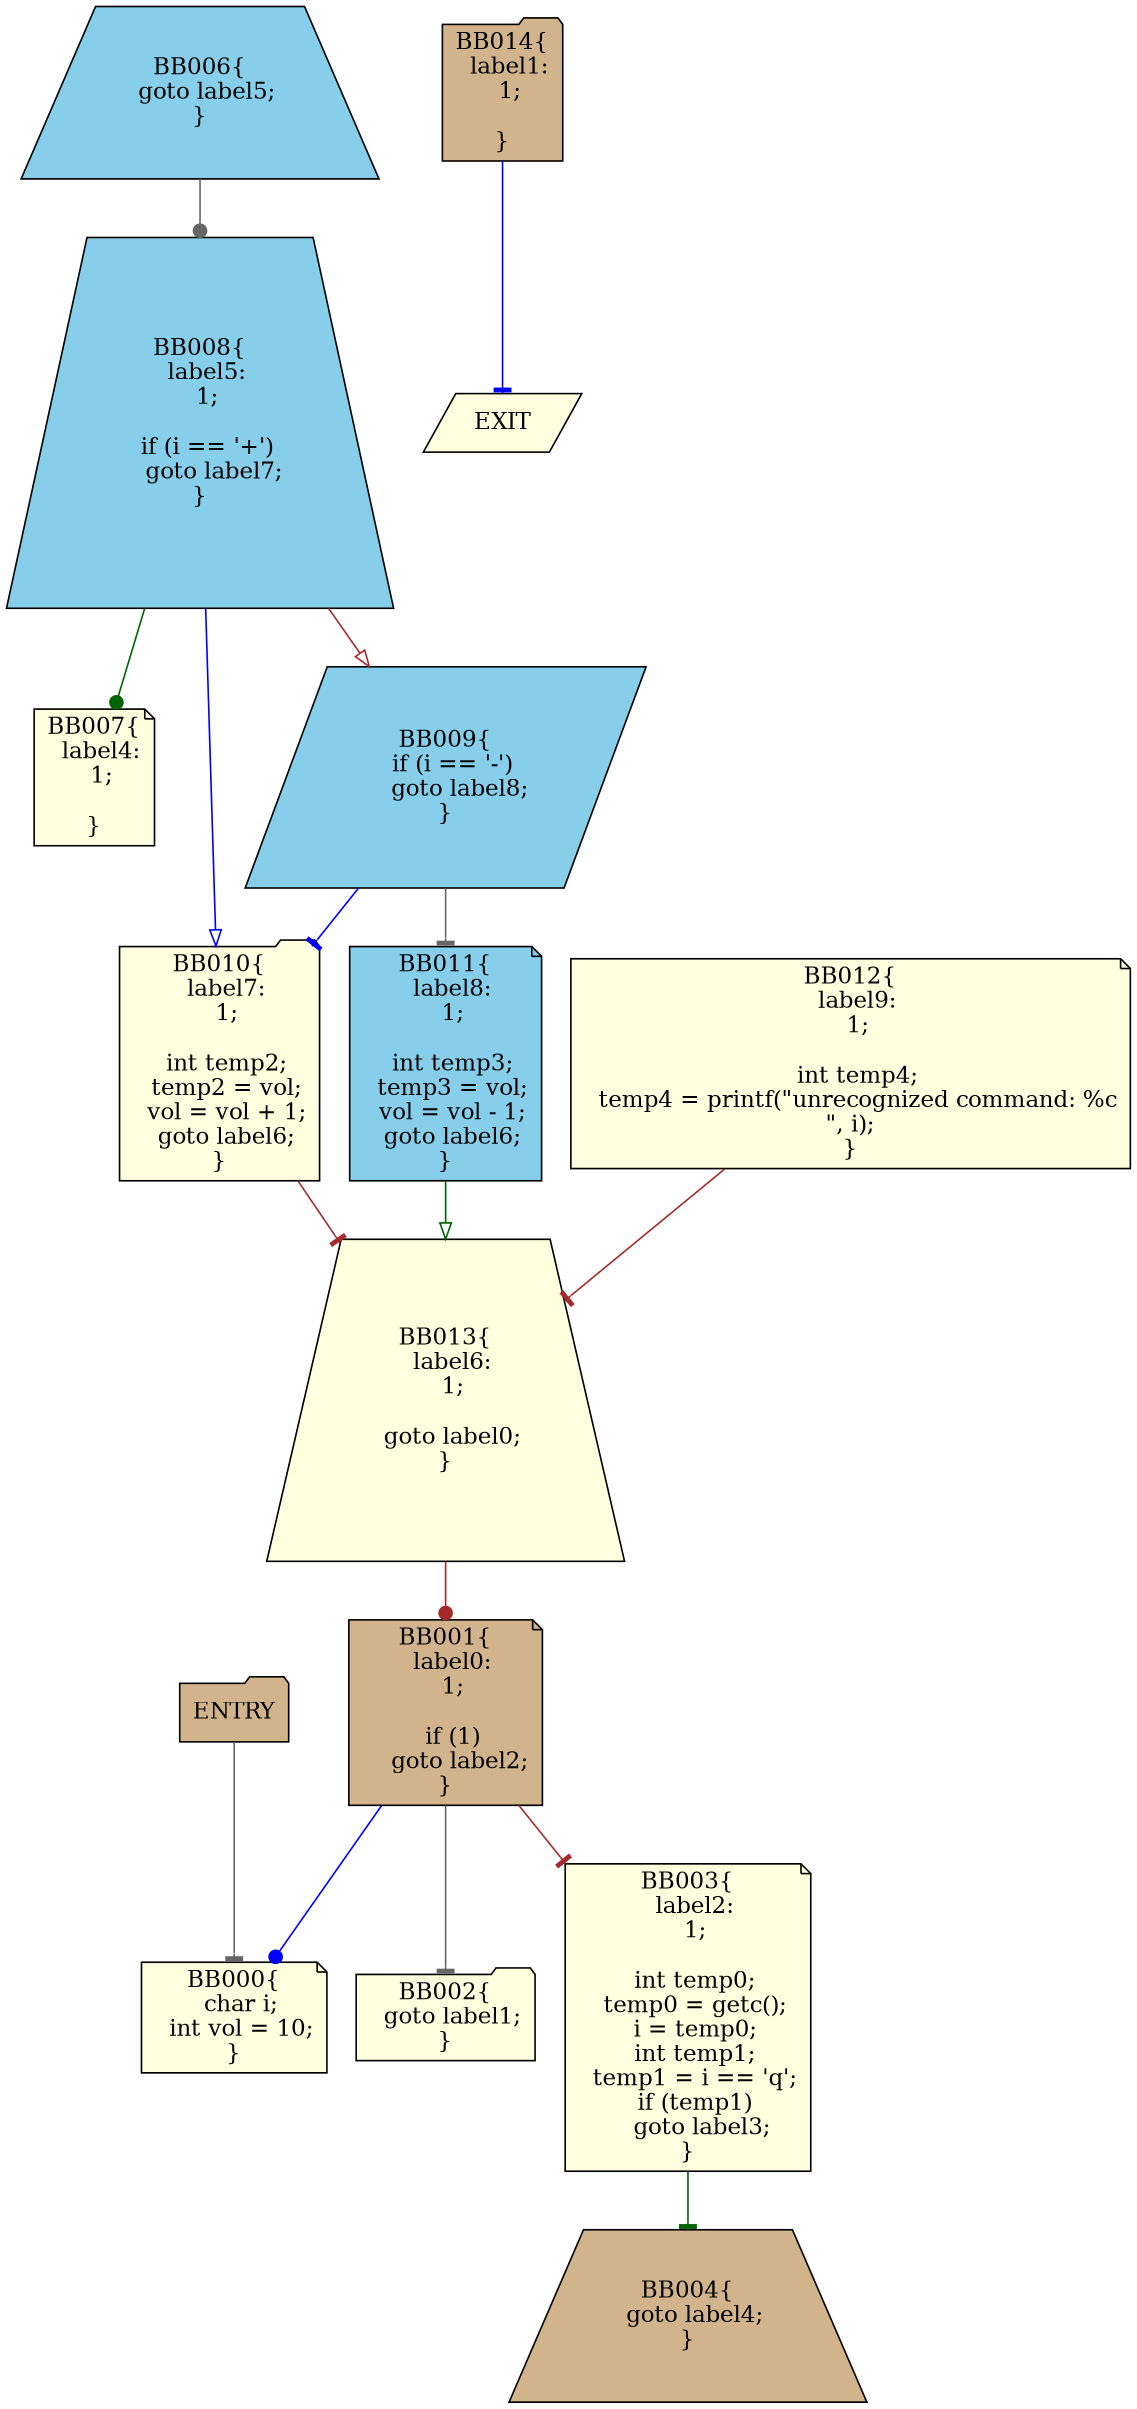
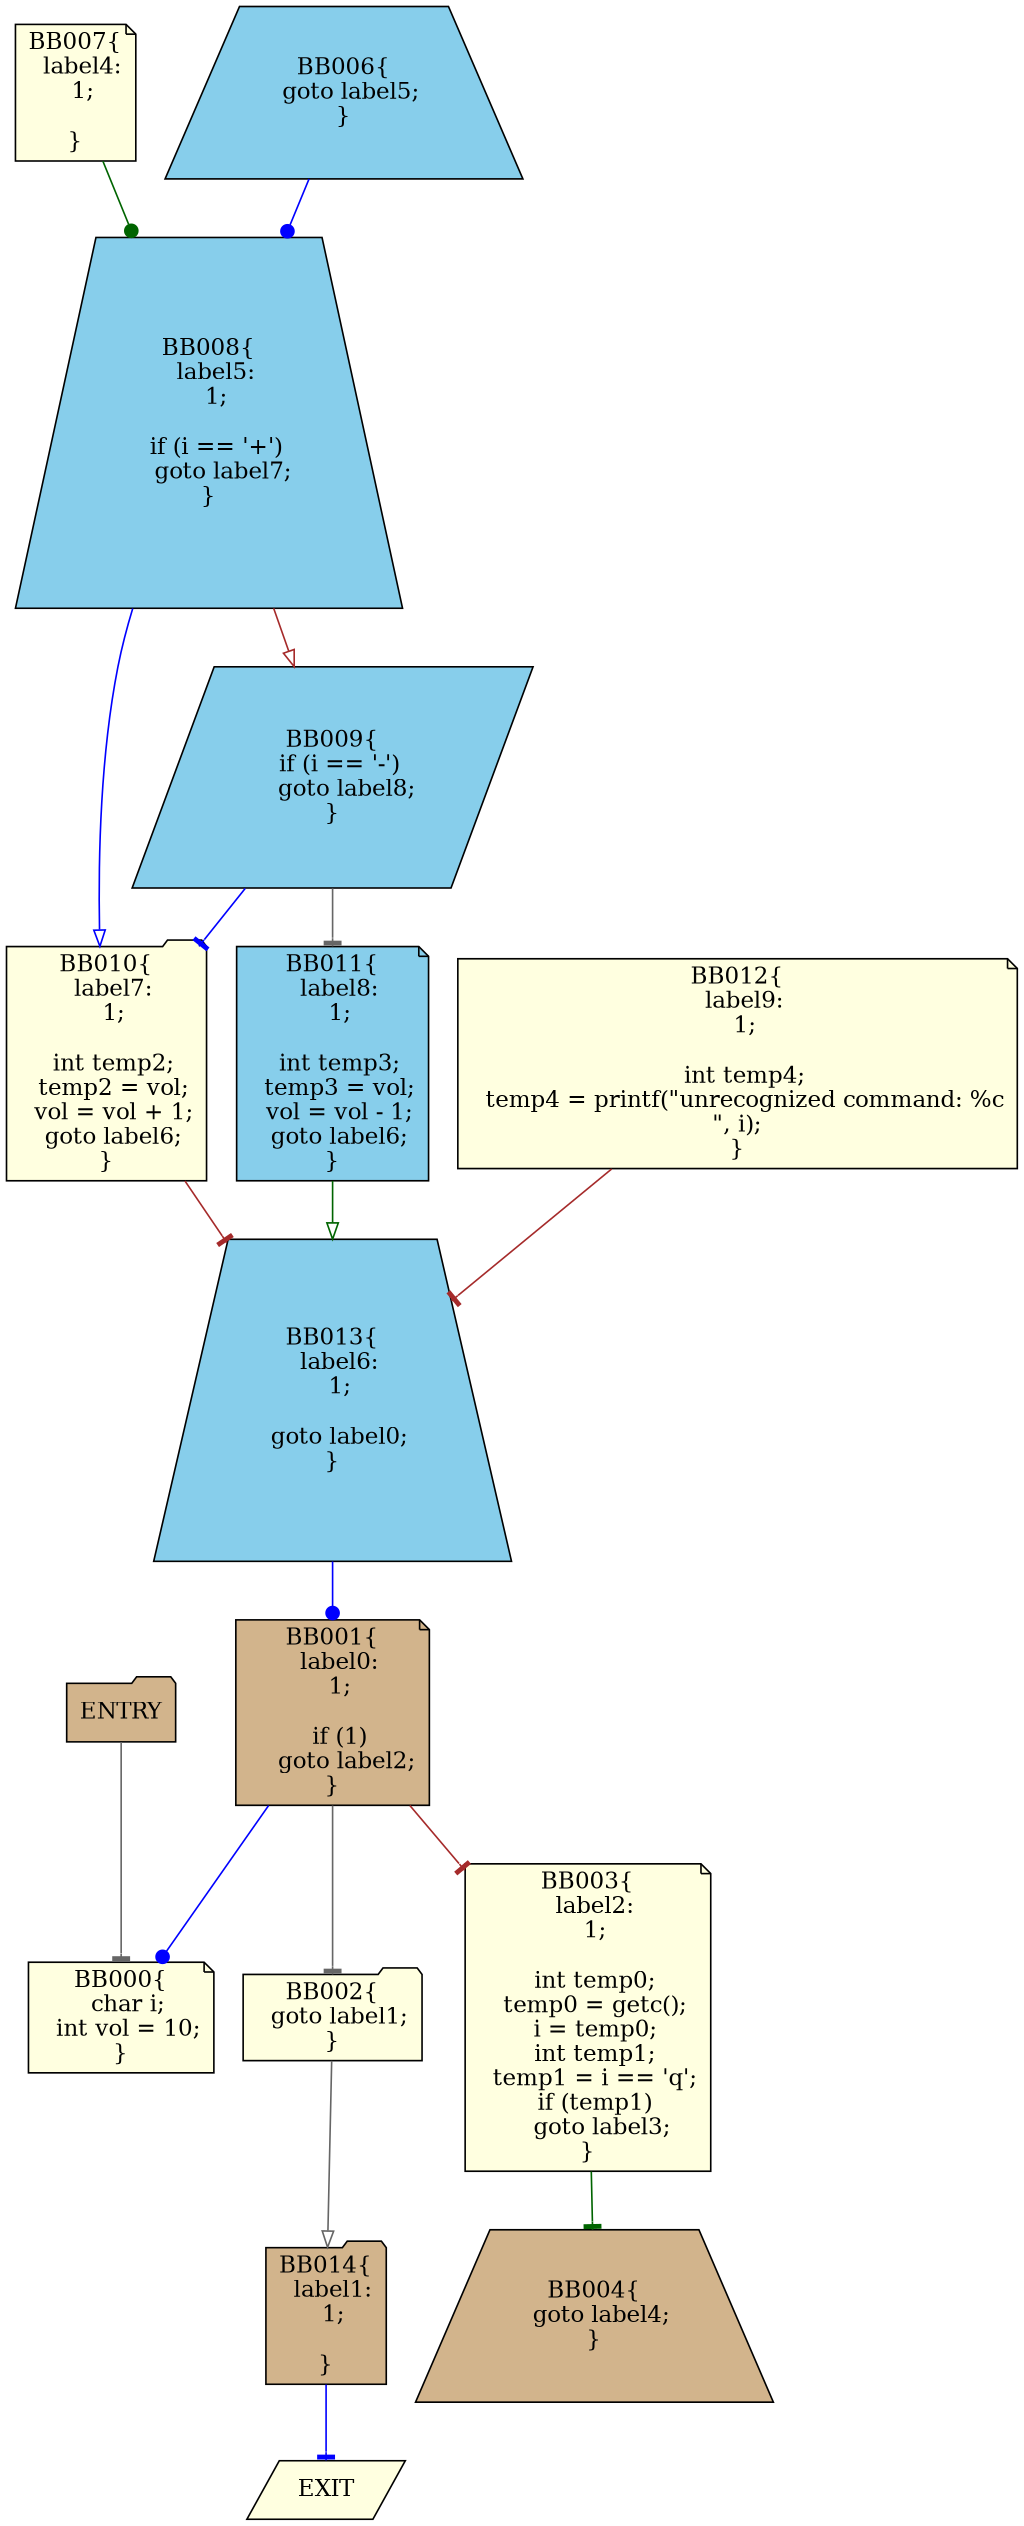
(200, 201) -> (300, 202)
(132, 652) -> (116, 193)
(446, 1400) -> (333, 1400)
(446, 1584) -> (333, 1584)
none -> (330, 2146)
